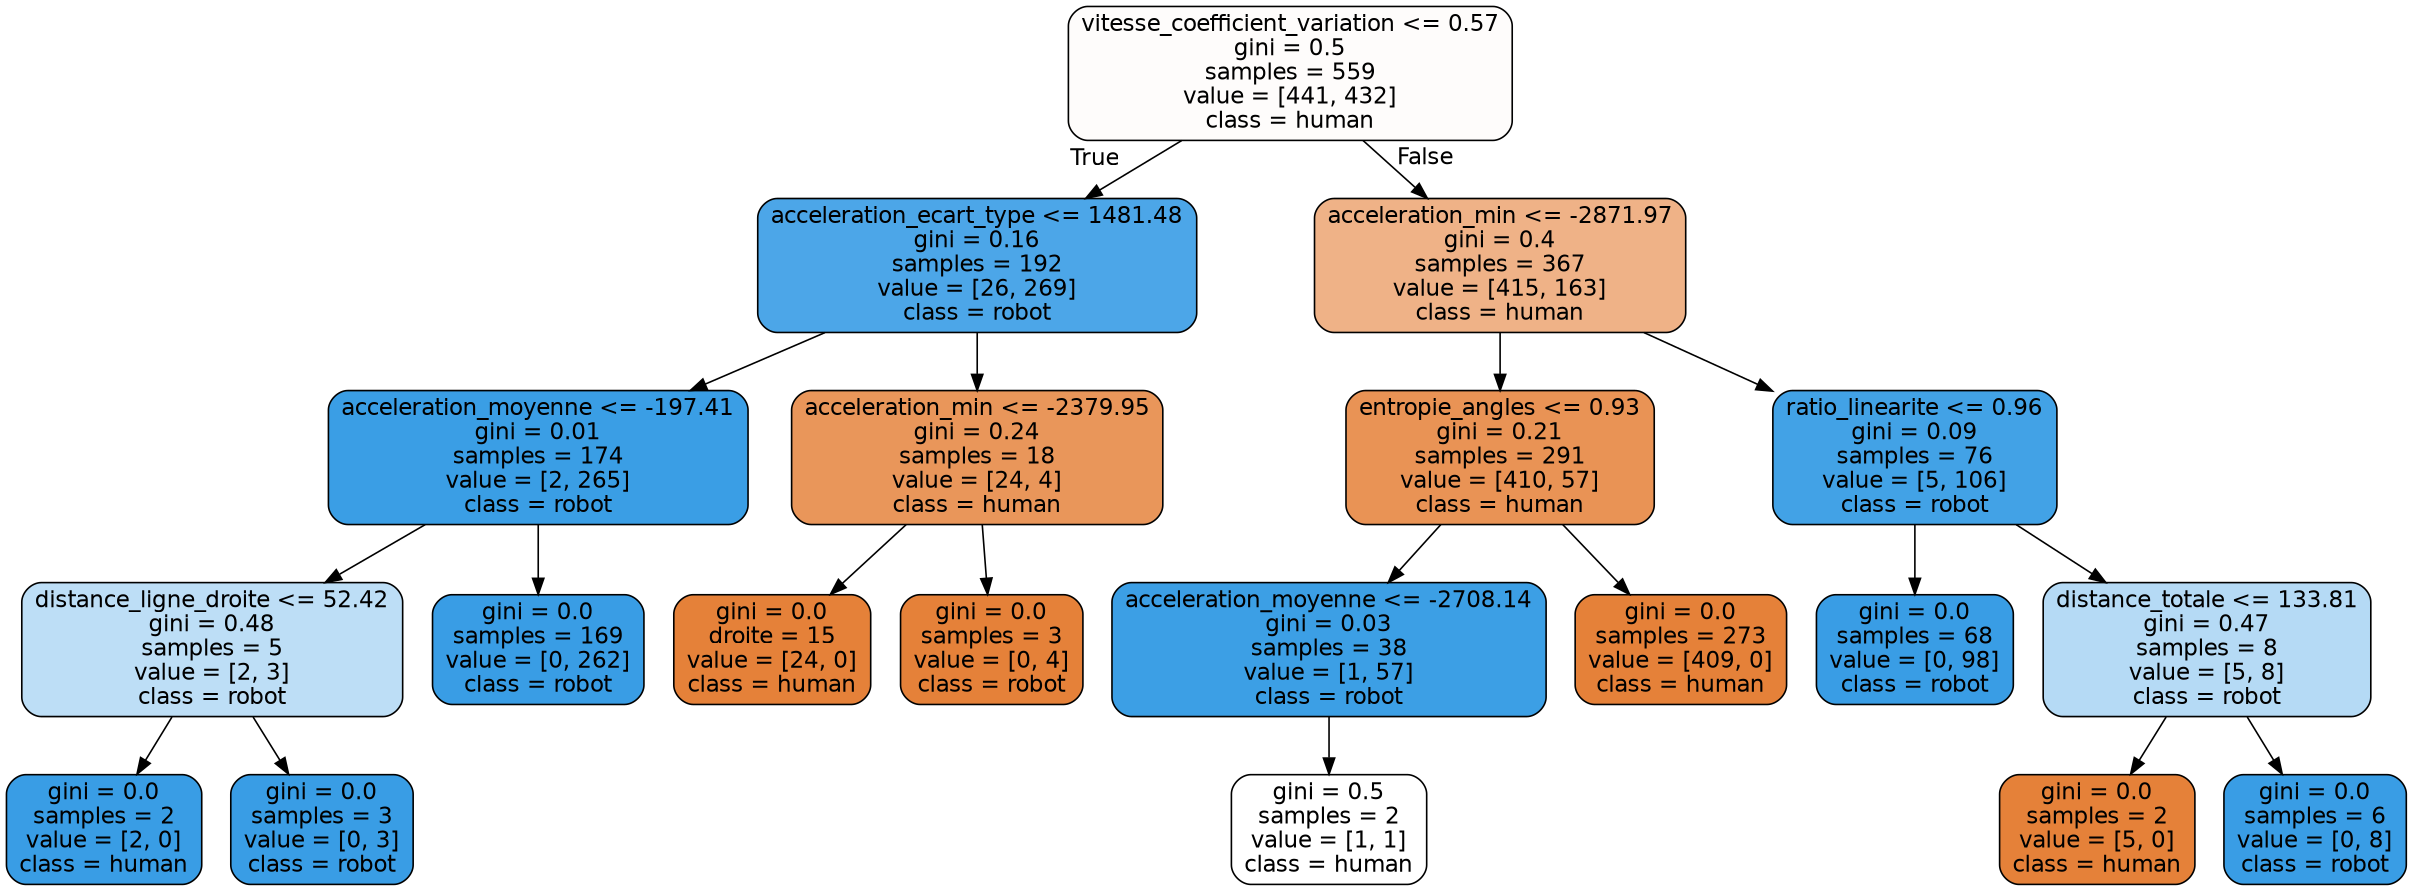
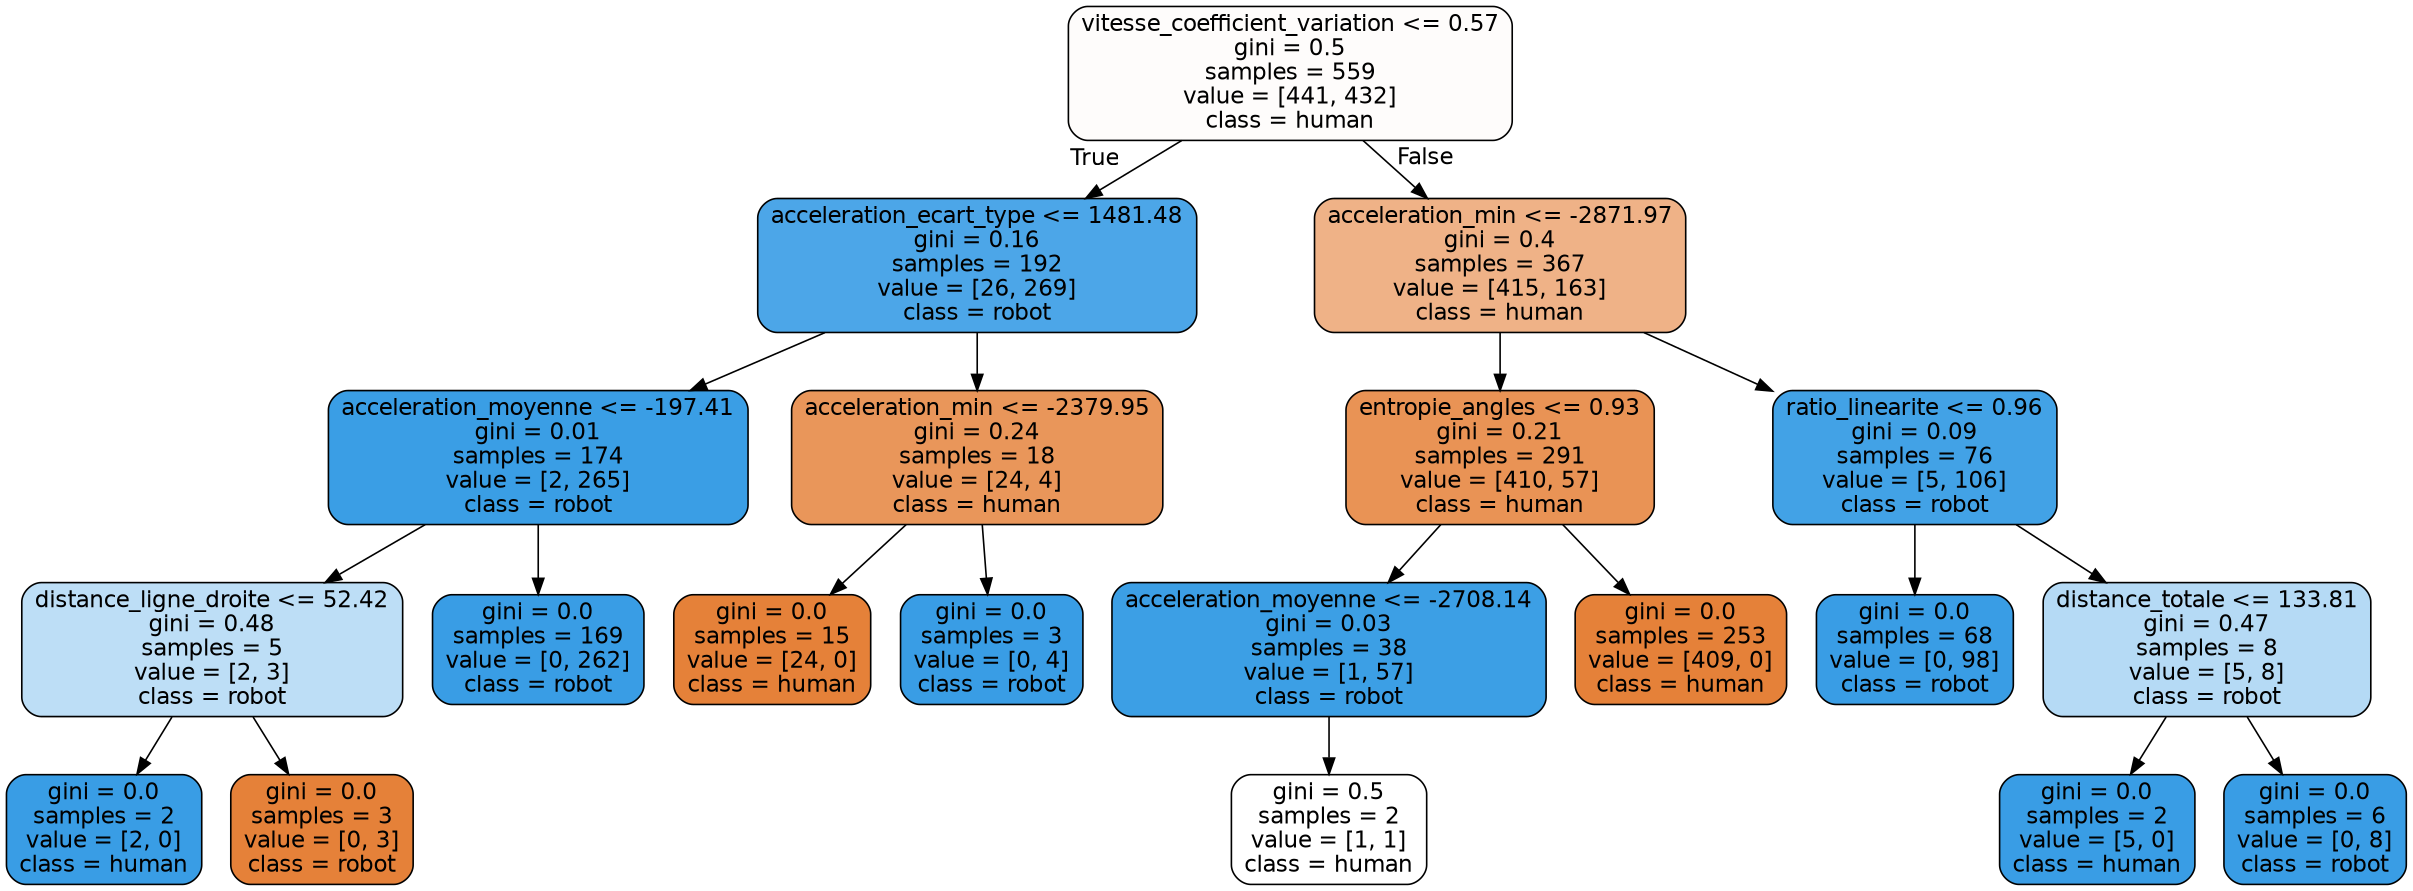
(772, 650) -> (772, 650)
(992, 650) -> (992, 650)
(1681, 650) -> (1681, 650)
(322, 830) -> (322, 830)
(2097, 830) -> (2097, 830)
